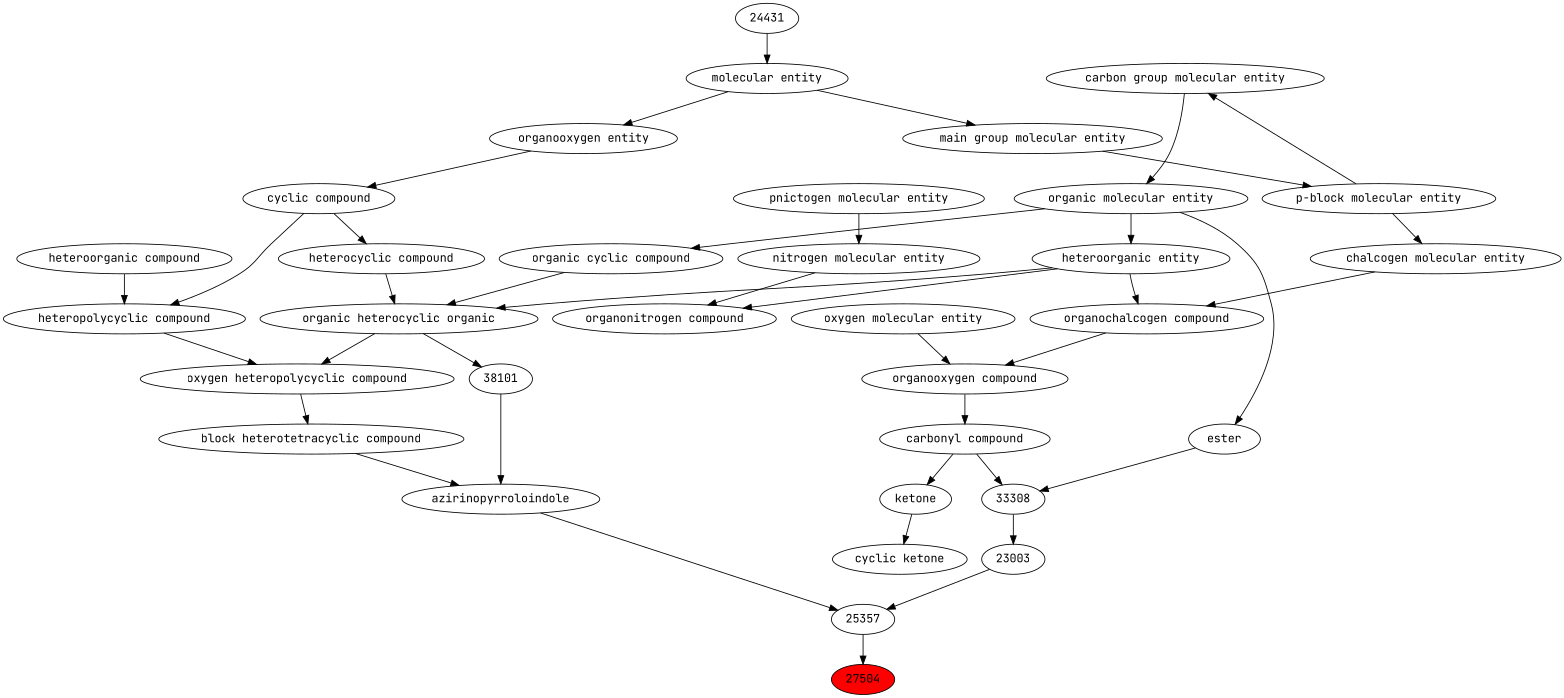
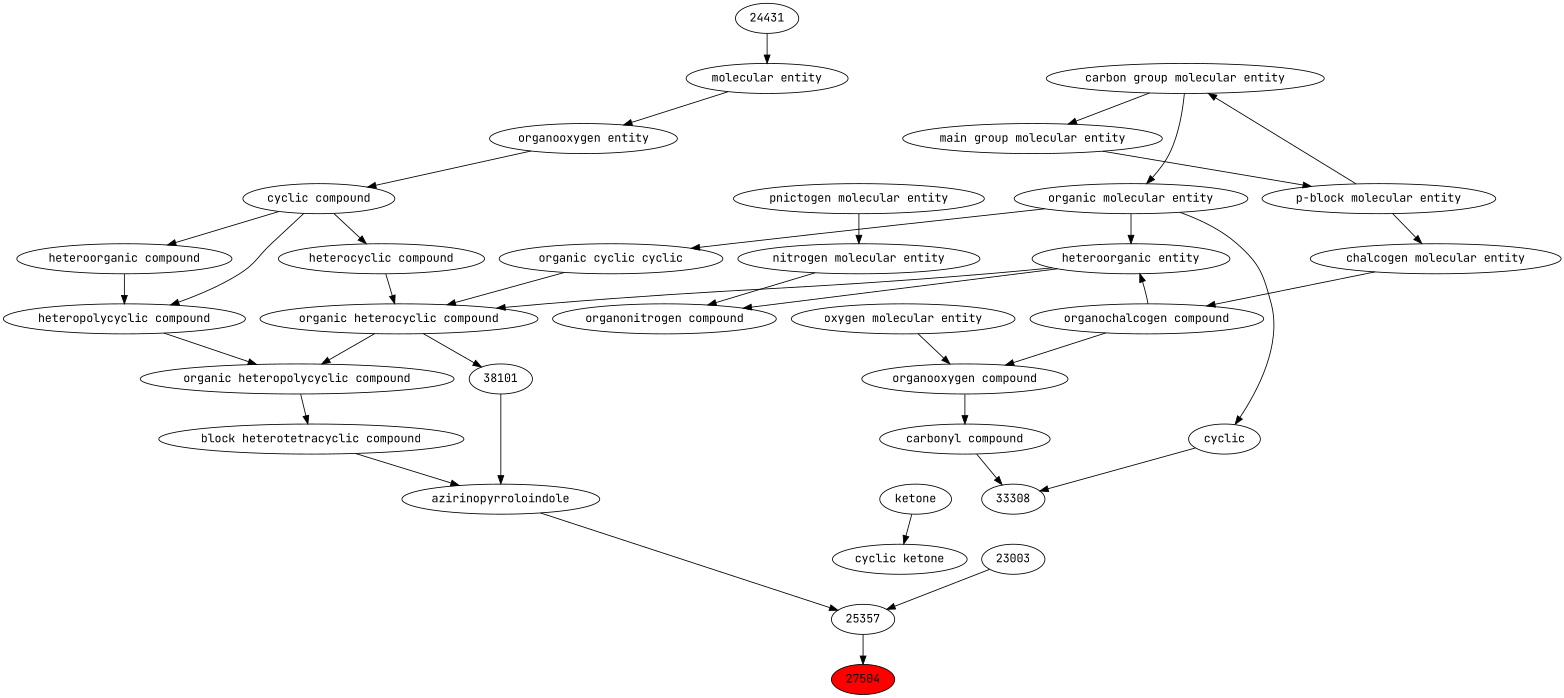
(892, 107) -> (1113, 107)
none -> (227, 227)
(611, 259) -> (611, 259)
(1132, 285) -> (1146, 293)
(399, 319) -> (399, 319)
(297, 379) -> (297, 379)
(1225, 439) -> (1225, 439)
(943, 466) -> none
(1013, 525) -> none
